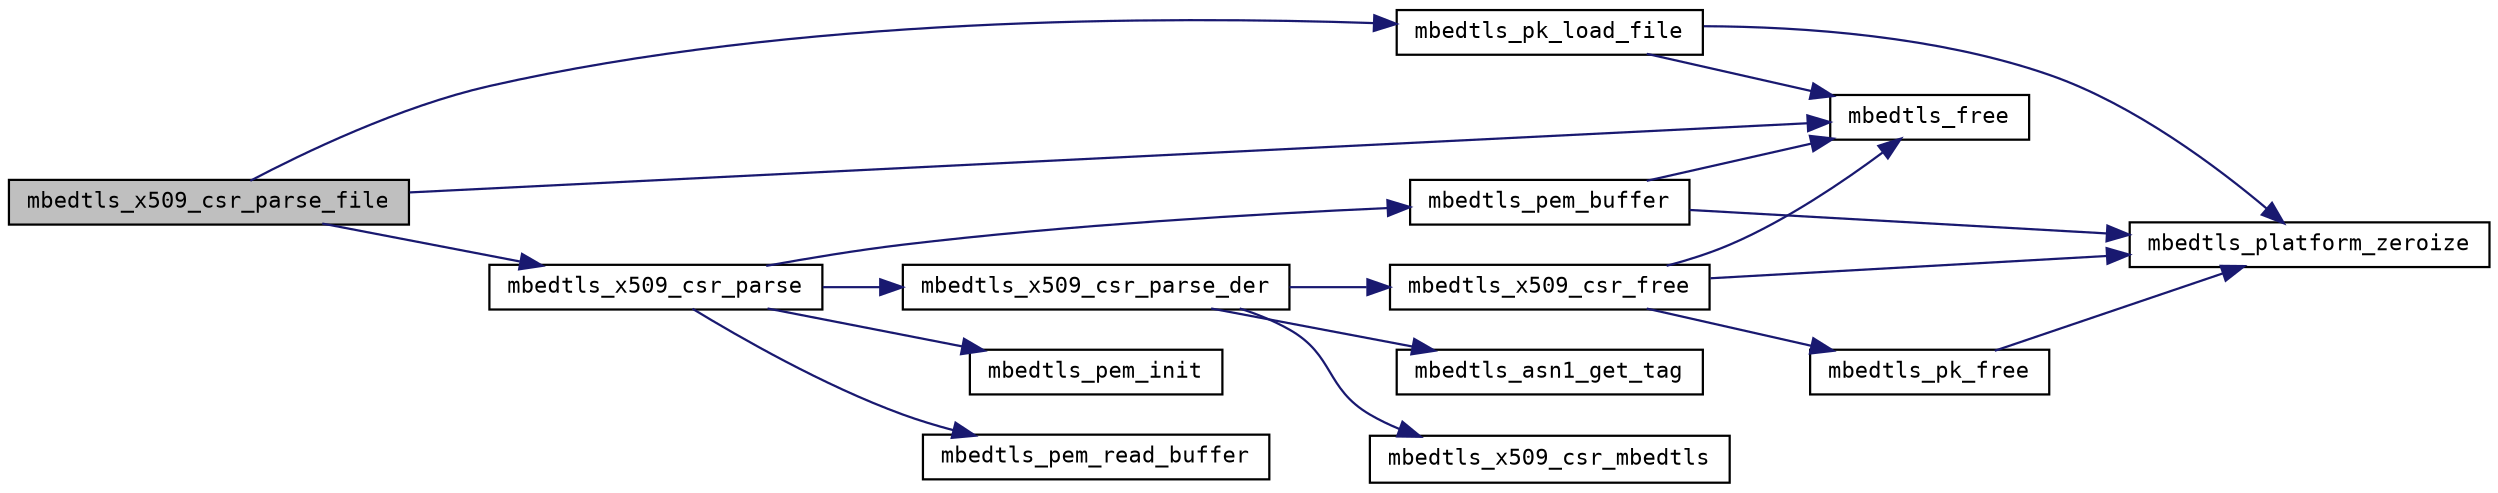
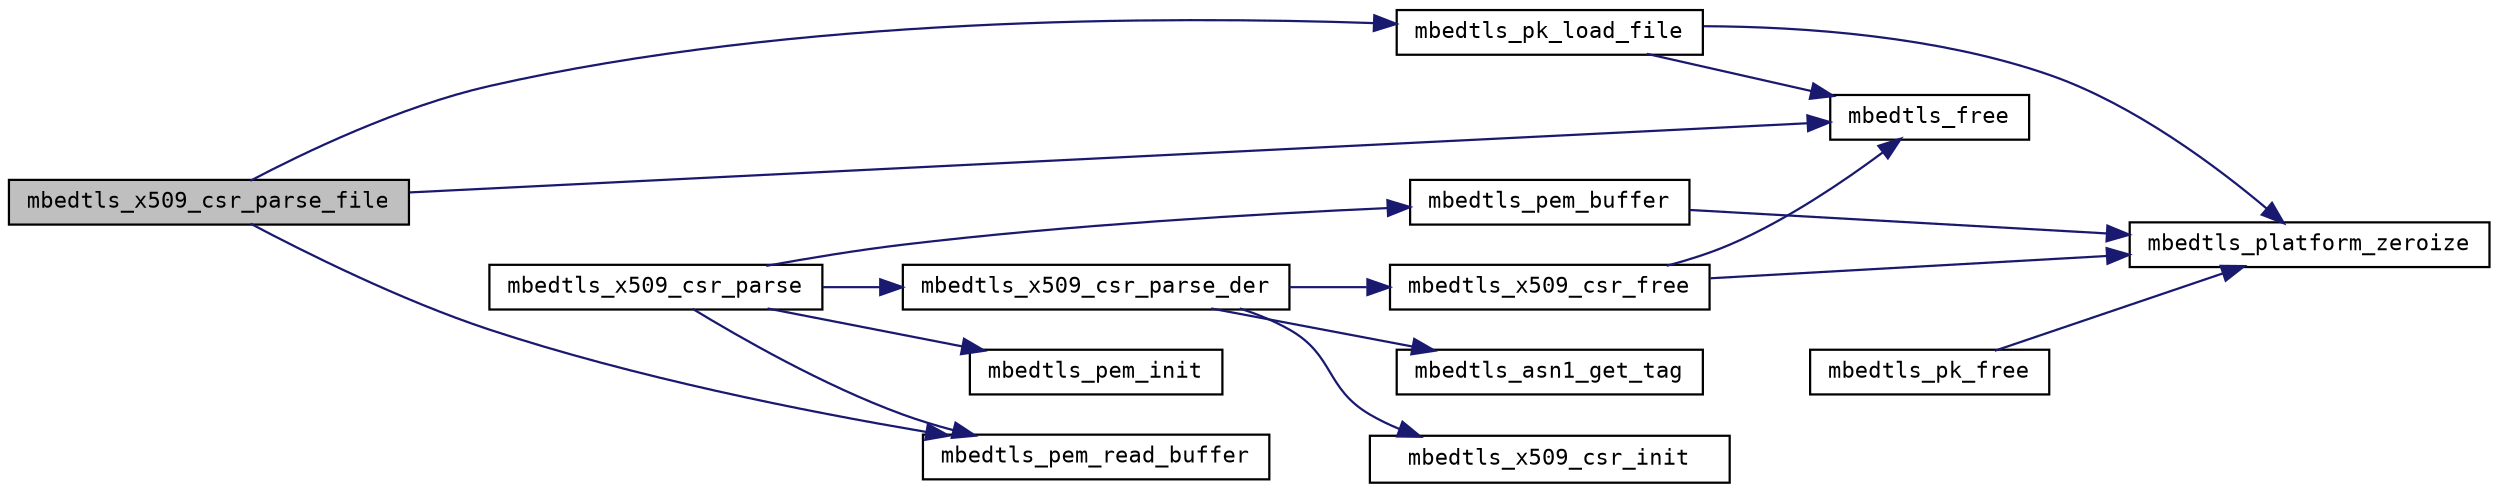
(1729, 162) -> none
(421, 243) -> (579, 357)
(1729, 327) -> none
(1550, 459) -> (1550, 459)
